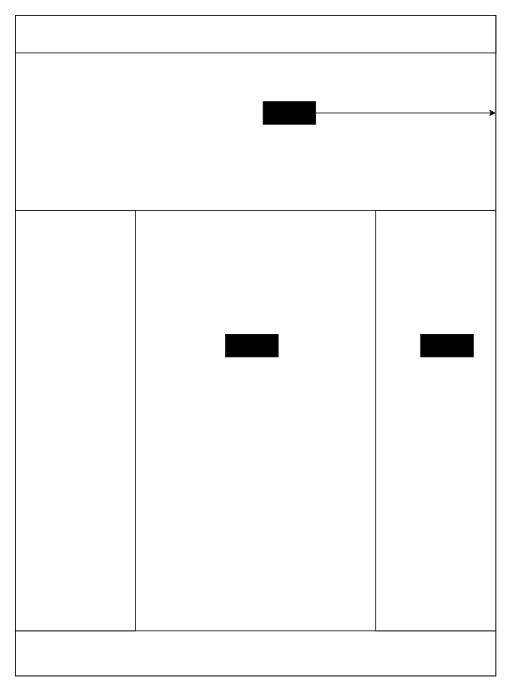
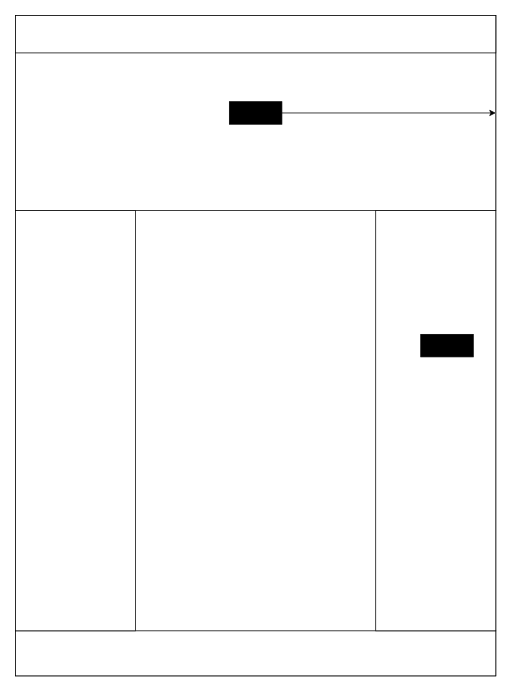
(289, 113) -> (255, 113)
(252, 345) -> none
